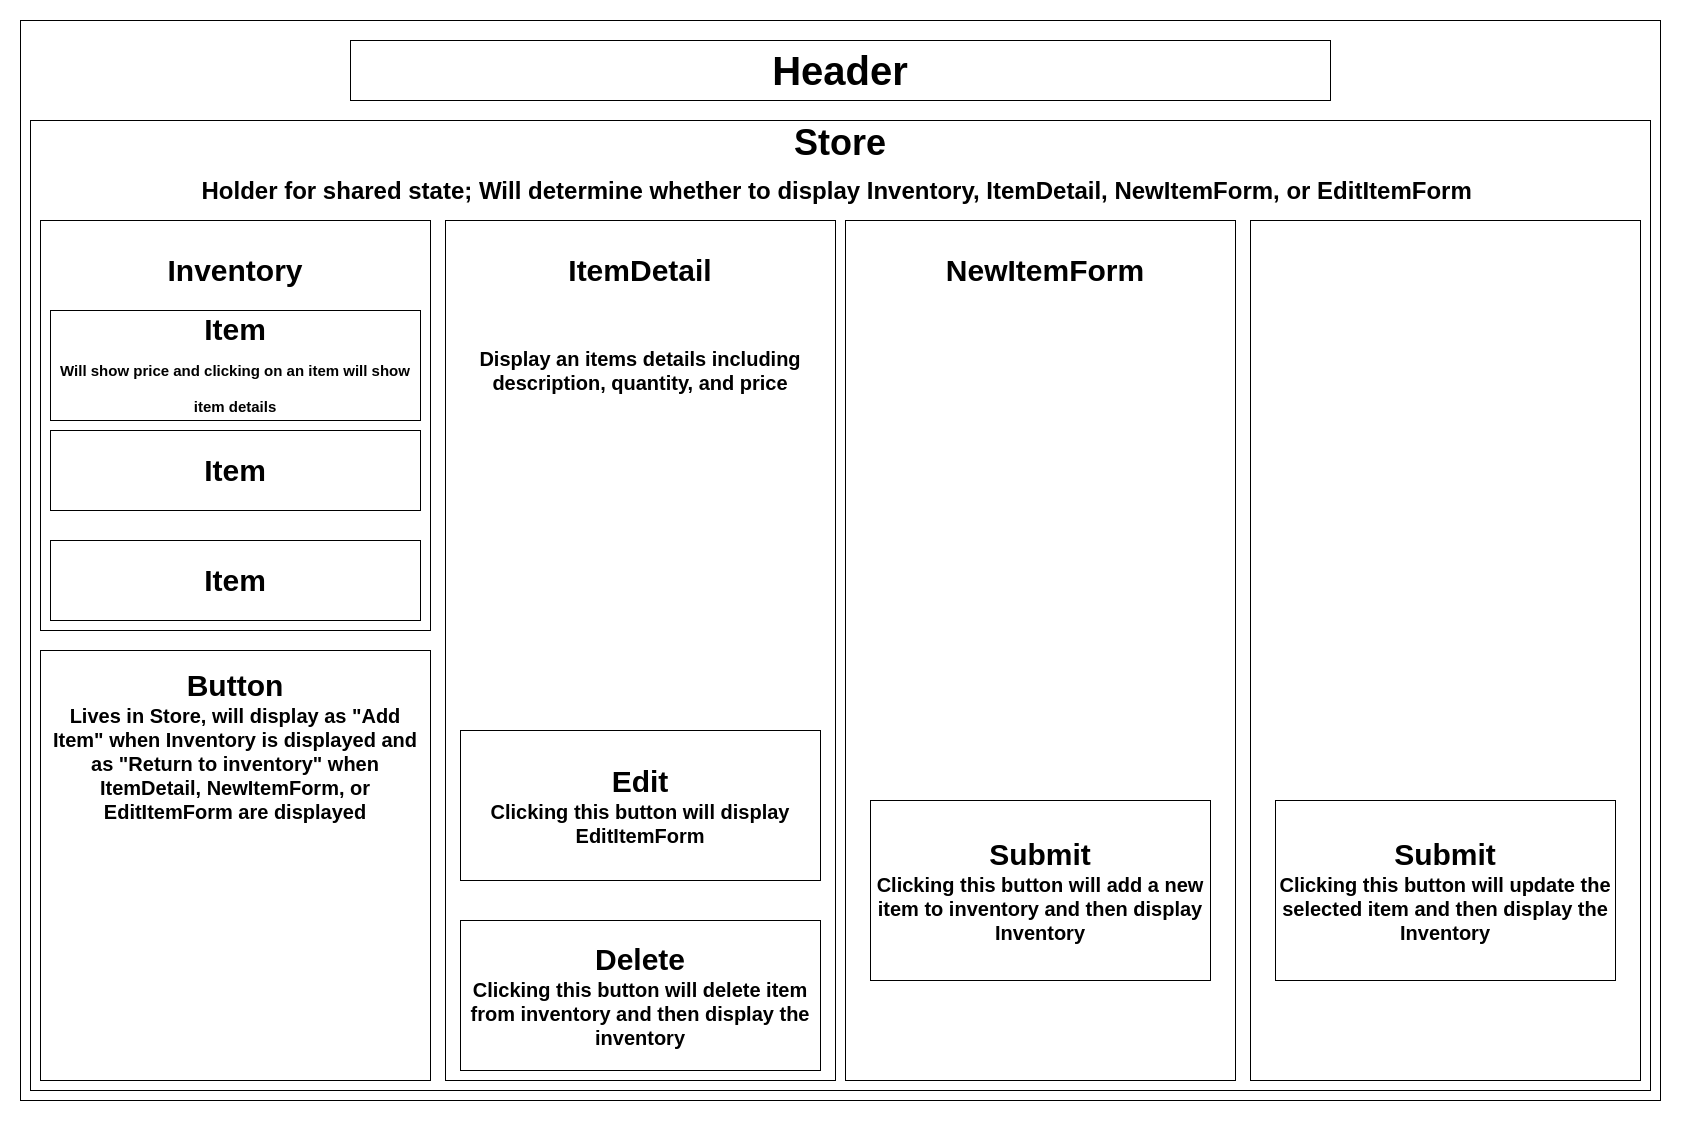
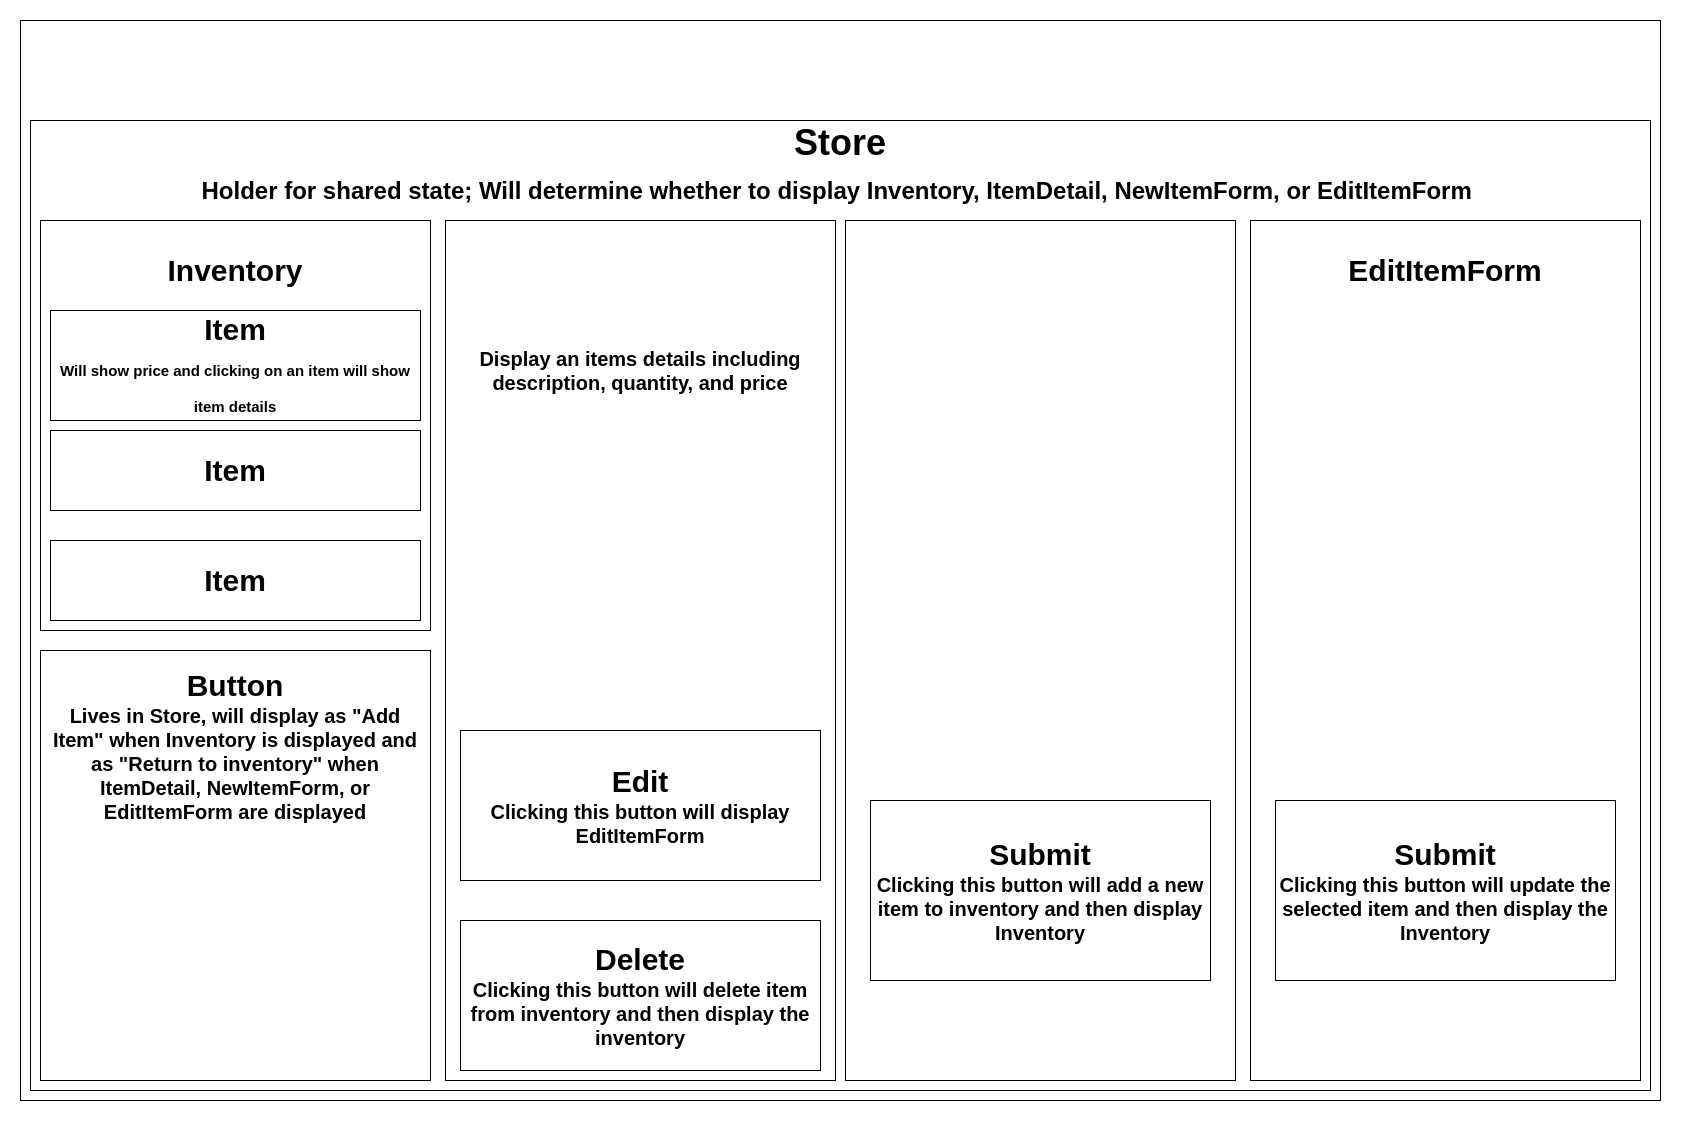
(841, 71) -> none
(641, 271) -> none
(1046, 271) -> none
none -> (1446, 271)
